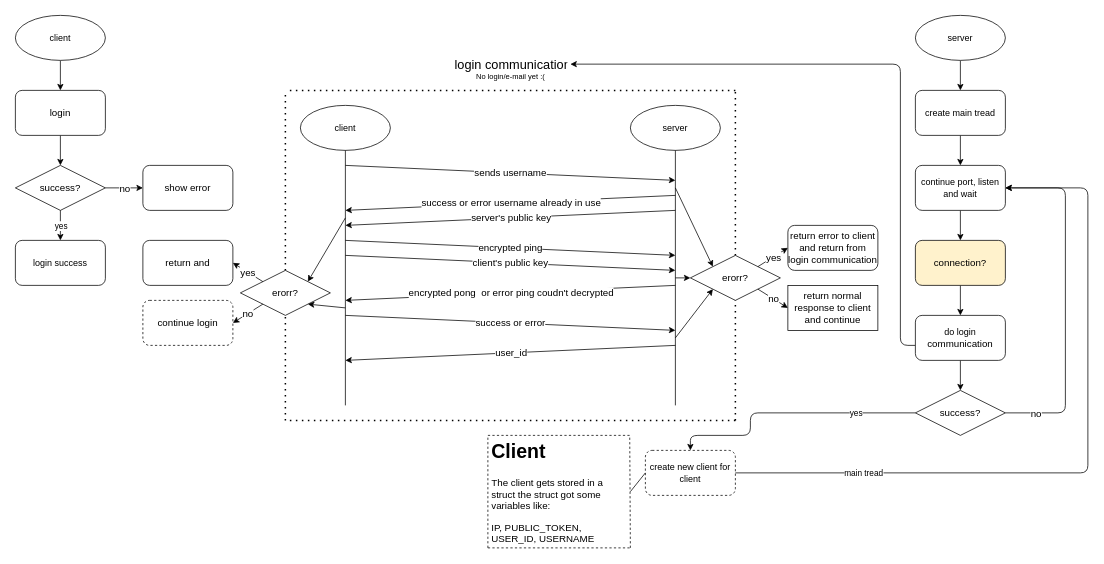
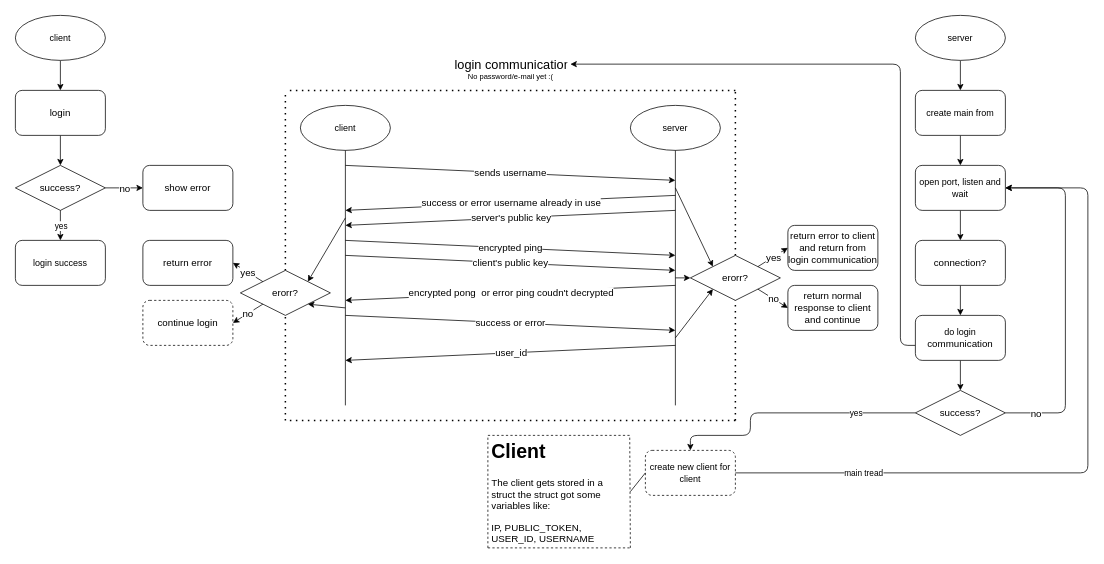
(511, 75) -> (511, 75)
(960, 113) -> (960, 113)
(960, 188) -> (960, 188)
(188, 263) -> (188, 263)
(960, 263) -> (960, 263)
(833, 308) -> (833, 308)
